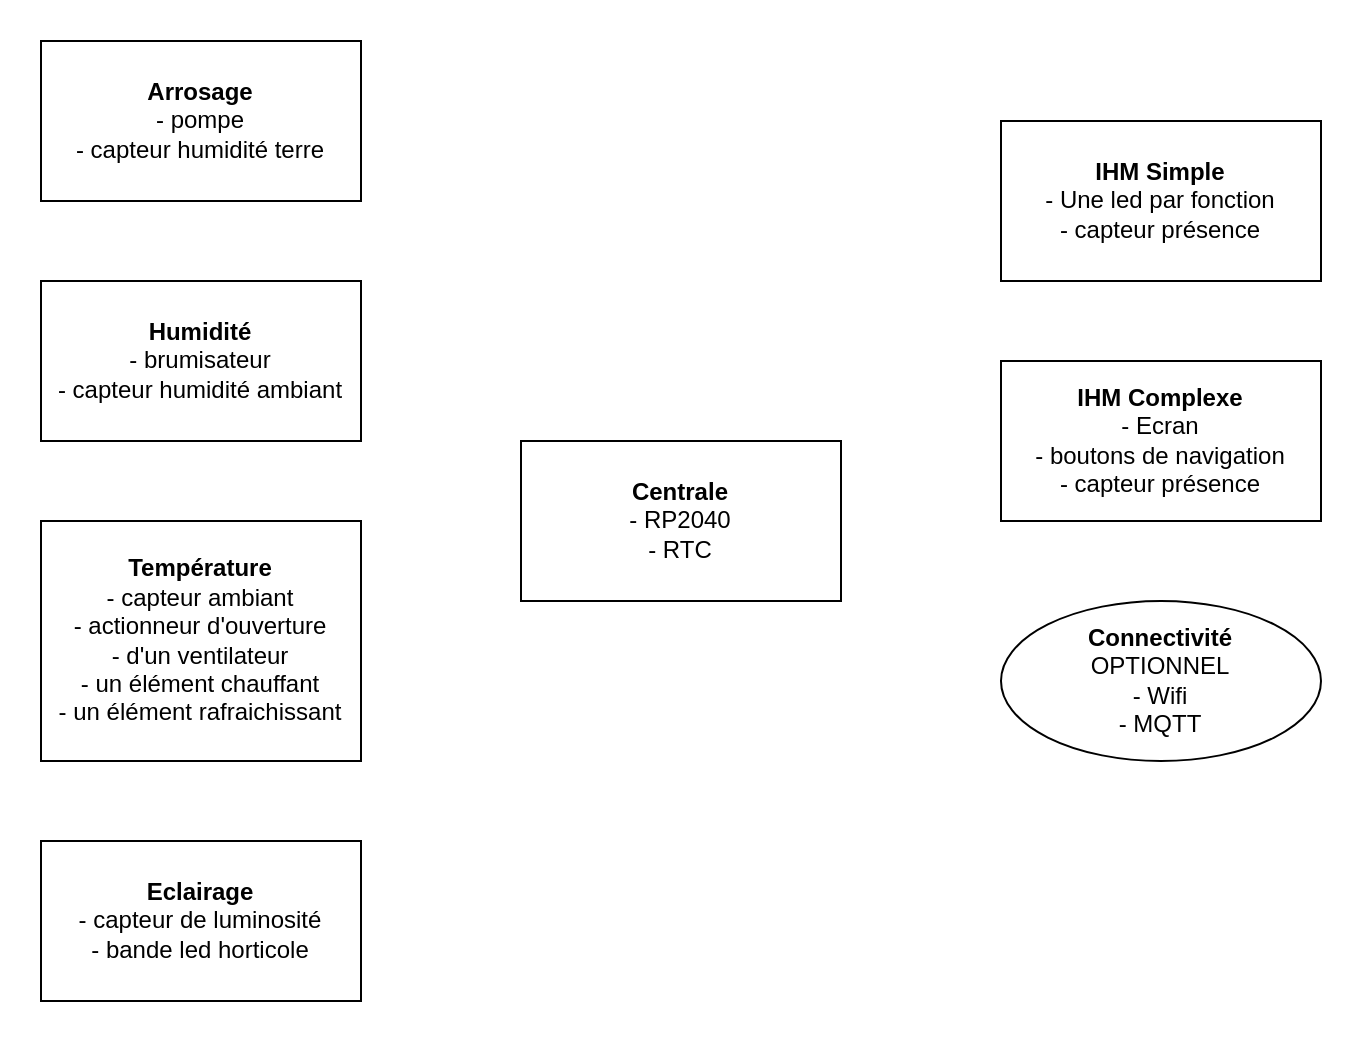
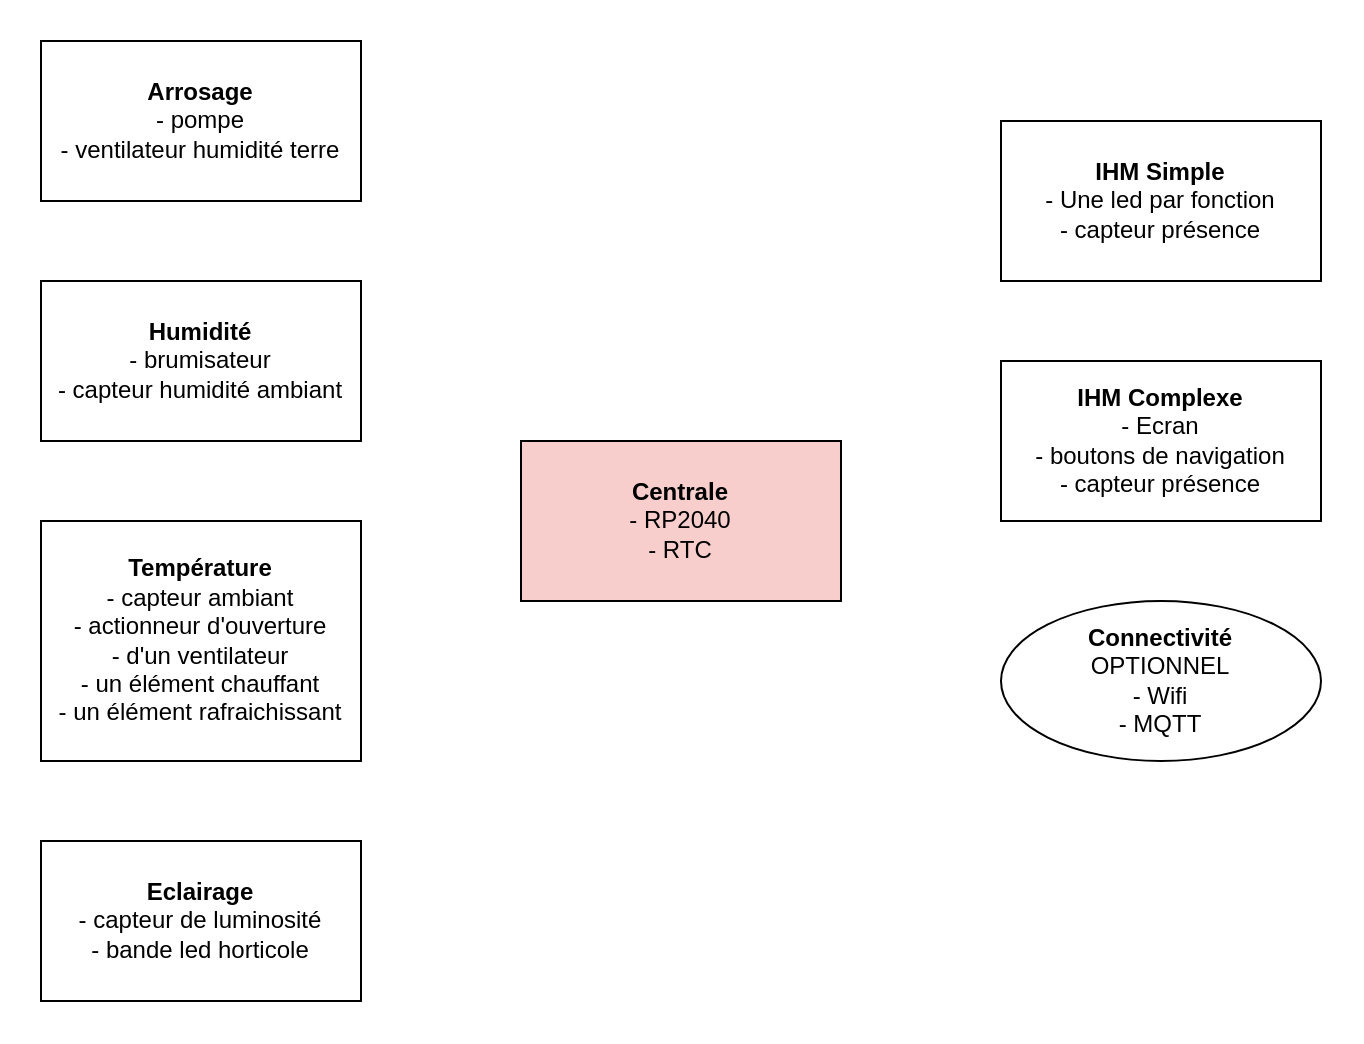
(201, 121) -> (201, 121)
(681, 521) -> (681, 521)
